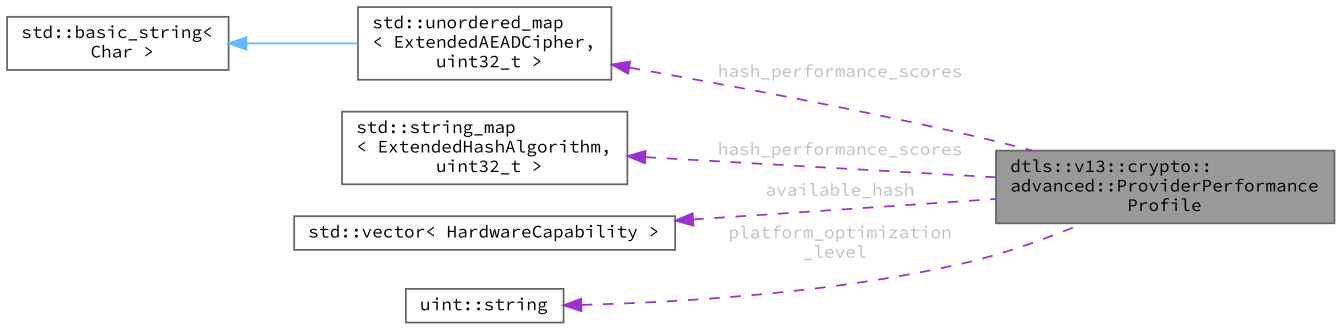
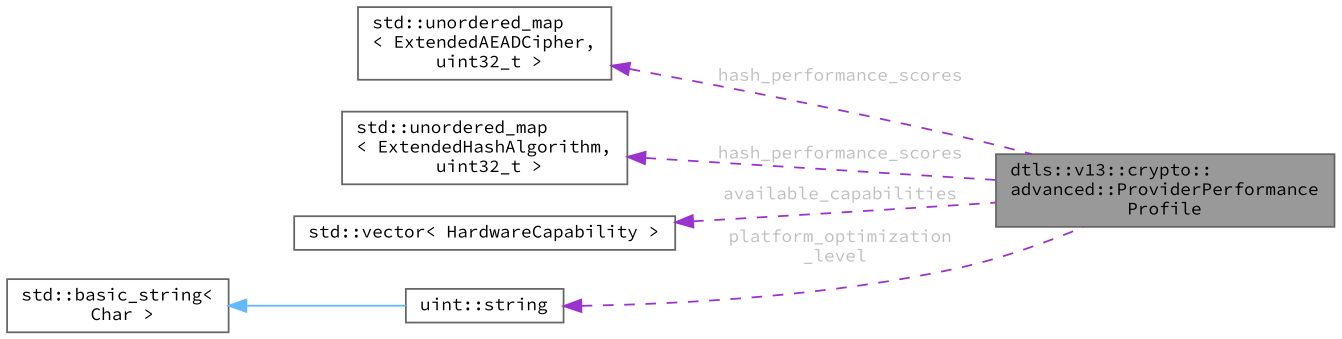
(302, 43) -> (326, 306)
(485, 148) -> (485, 148)
(836, 191) -> (836, 195)
